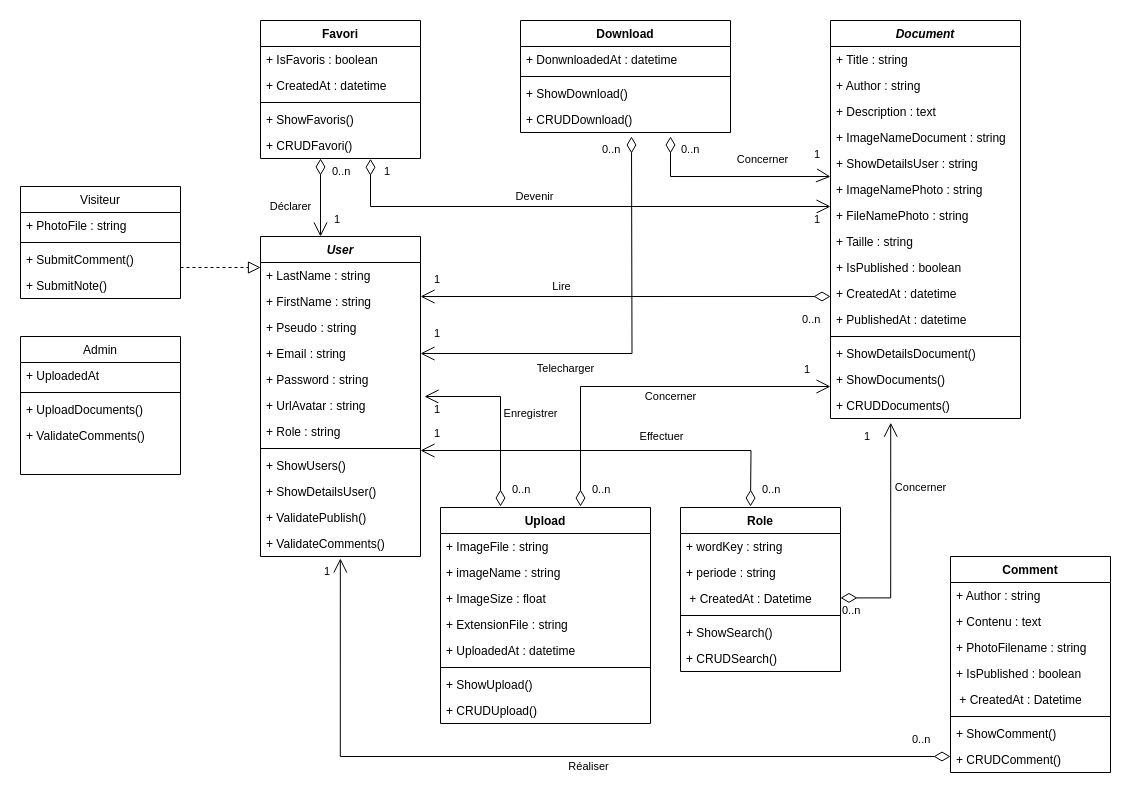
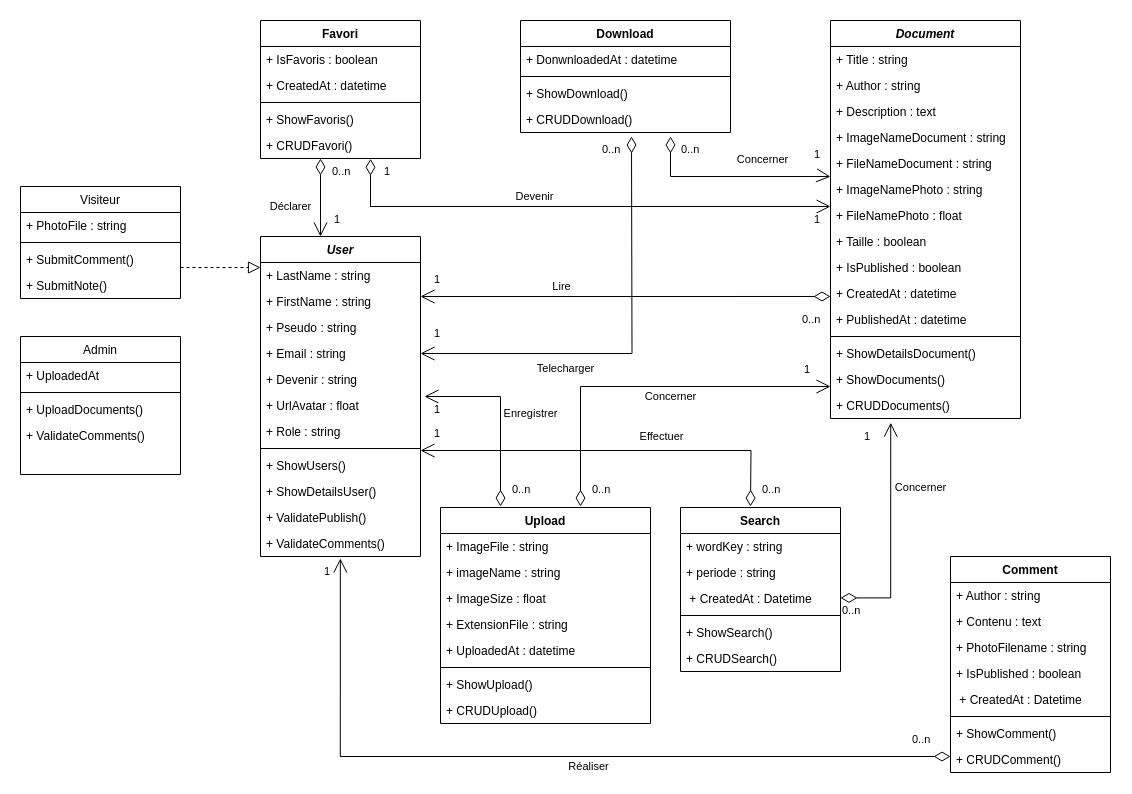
(912, 164) -> (916, 164)
(906, 216) -> (902, 216)
(881, 242) -> (884, 242)
(322, 380) -> (317, 380)
(324, 406) -> (320, 406)
(761, 522) -> (761, 522)
